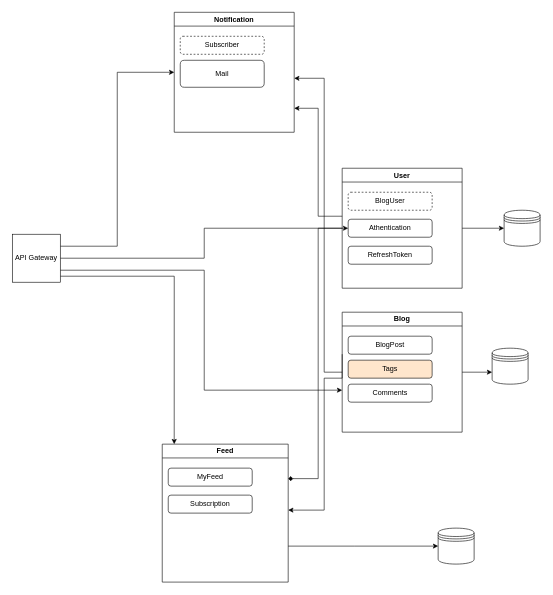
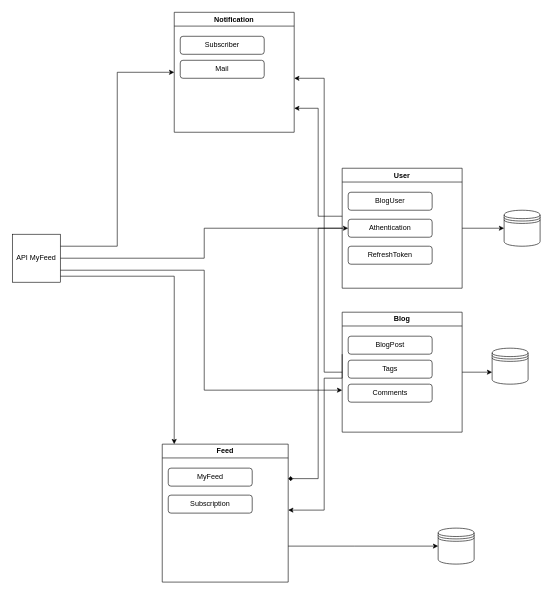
(222, 45) -> (222, 45)
(222, 74) -> (222, 69)
(390, 201) -> (390, 201)
(36, 258) -> (36, 258)
(390, 369) -> (390, 369)
